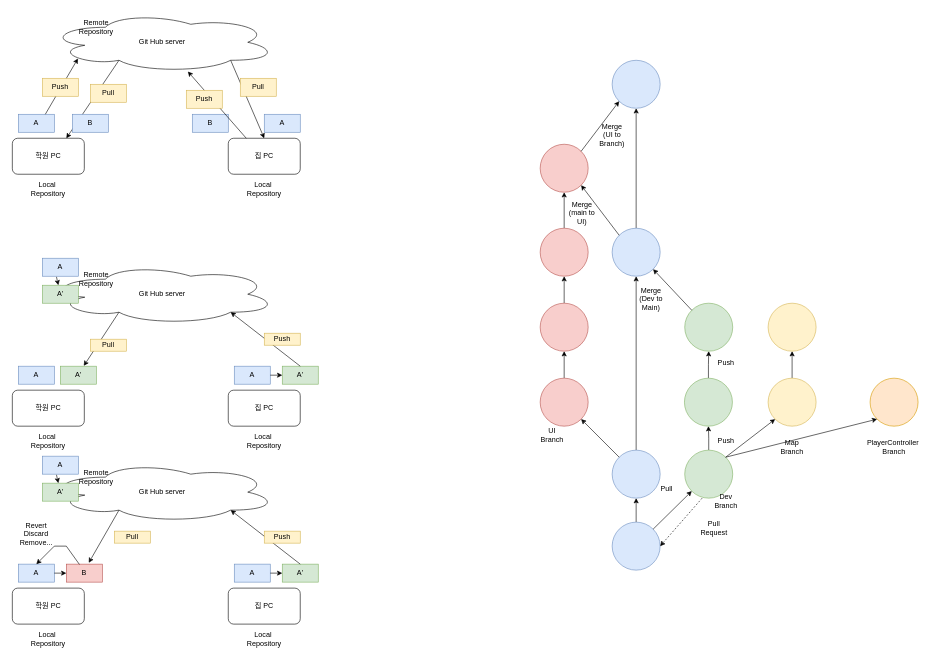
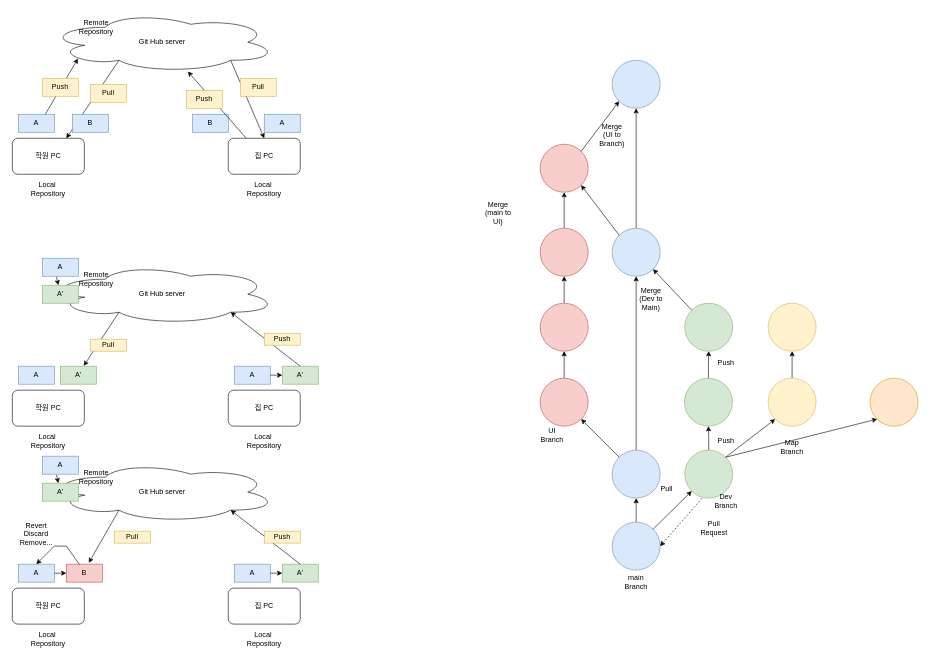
(582, 213) -> (498, 213)
(894, 447) -> none
none -> (636, 582)
